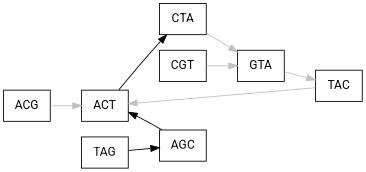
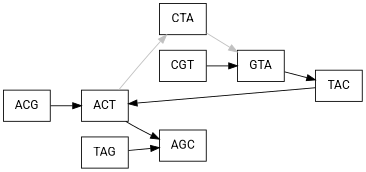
(139, 65) -> (139, 65)
(218, 66) -> (218, 66)
(296, 75) -> (296, 75)
(226, 95) -> (226, 95)
(62, 106) -> (62, 106)
(149, 123) -> (138, 129)
